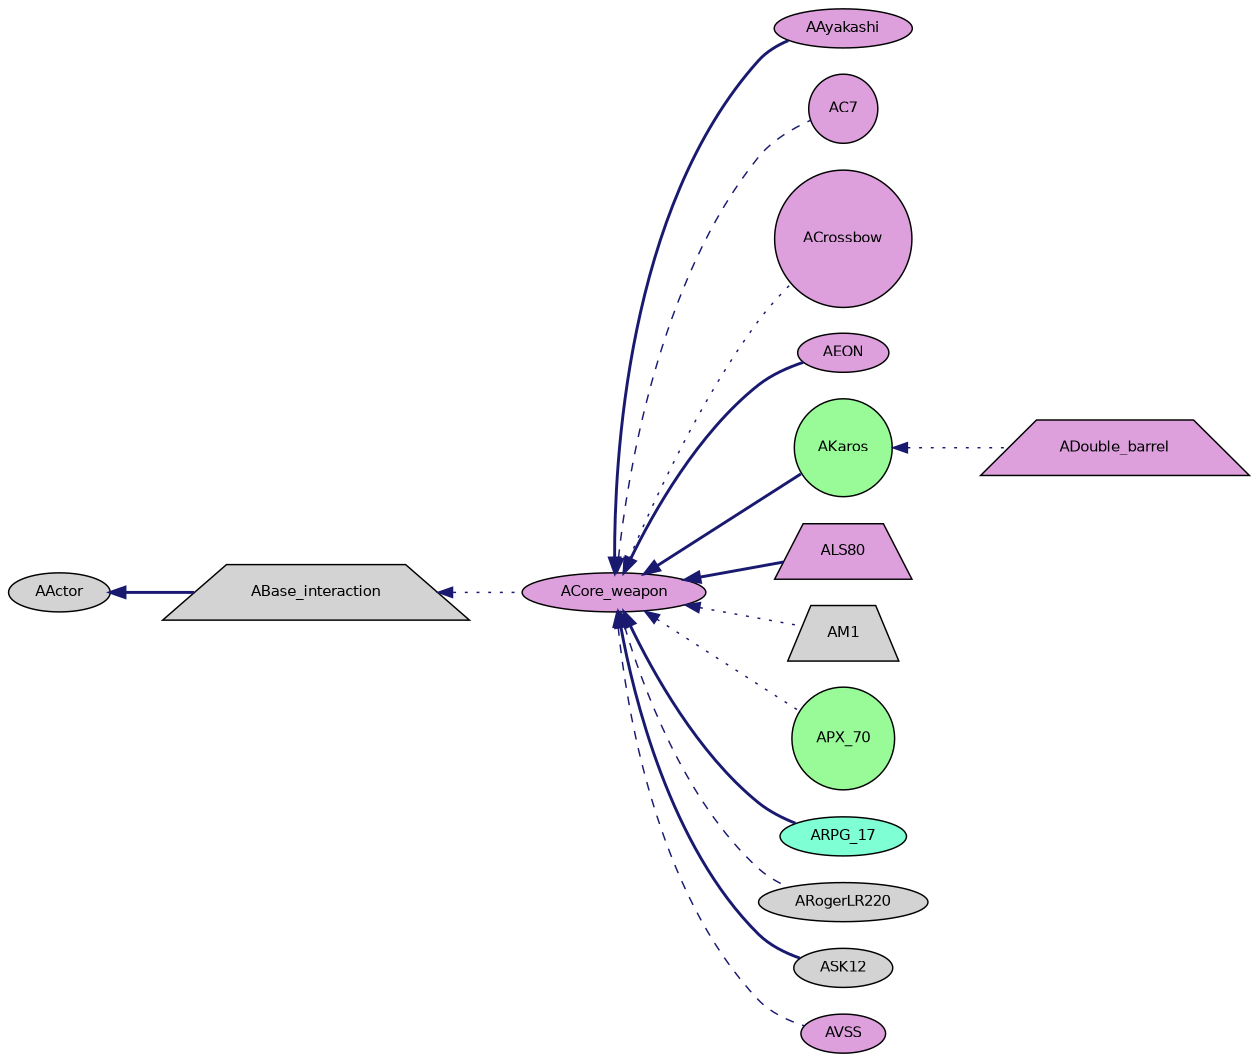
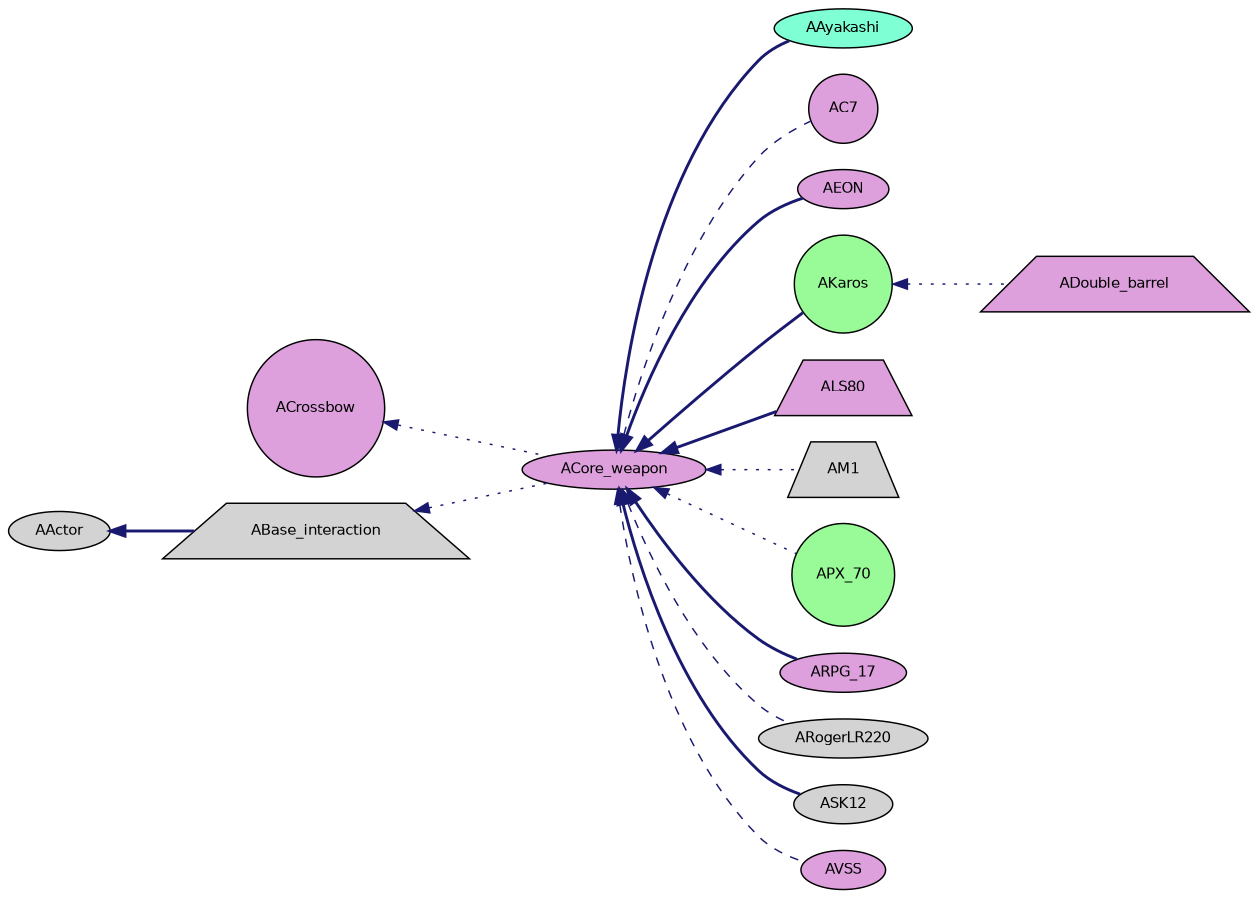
(843, 28) -> (843, 28)
(699, 415) -> (473, 441)
(843, 836) -> (843, 673)
